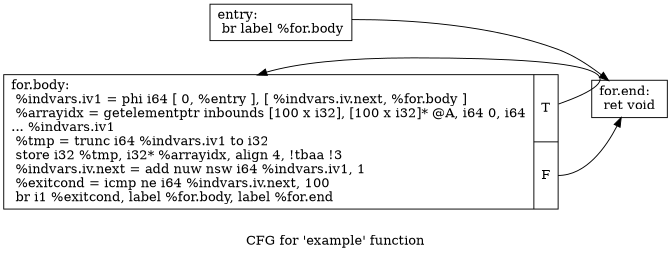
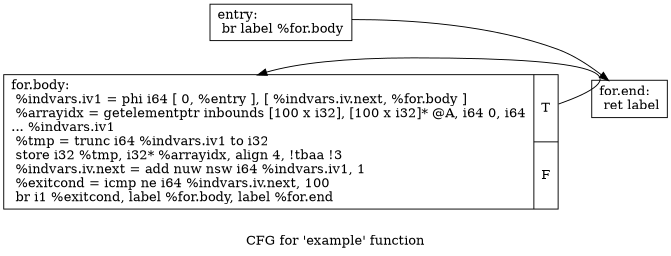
(628, 105) -> (630, 105)
(594, 159) -> none
